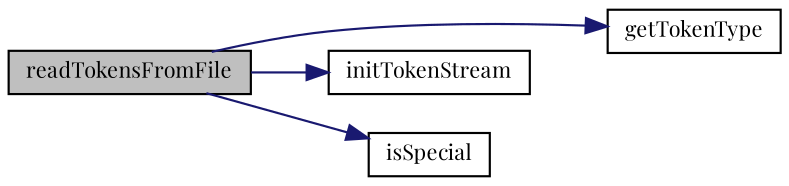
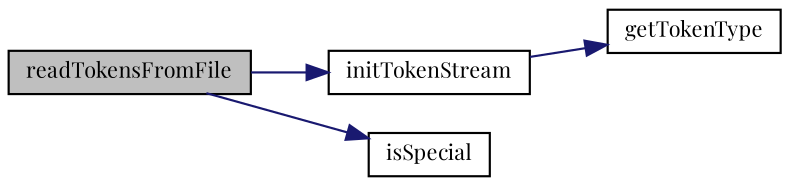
(398, 26) -> (558, 53)
